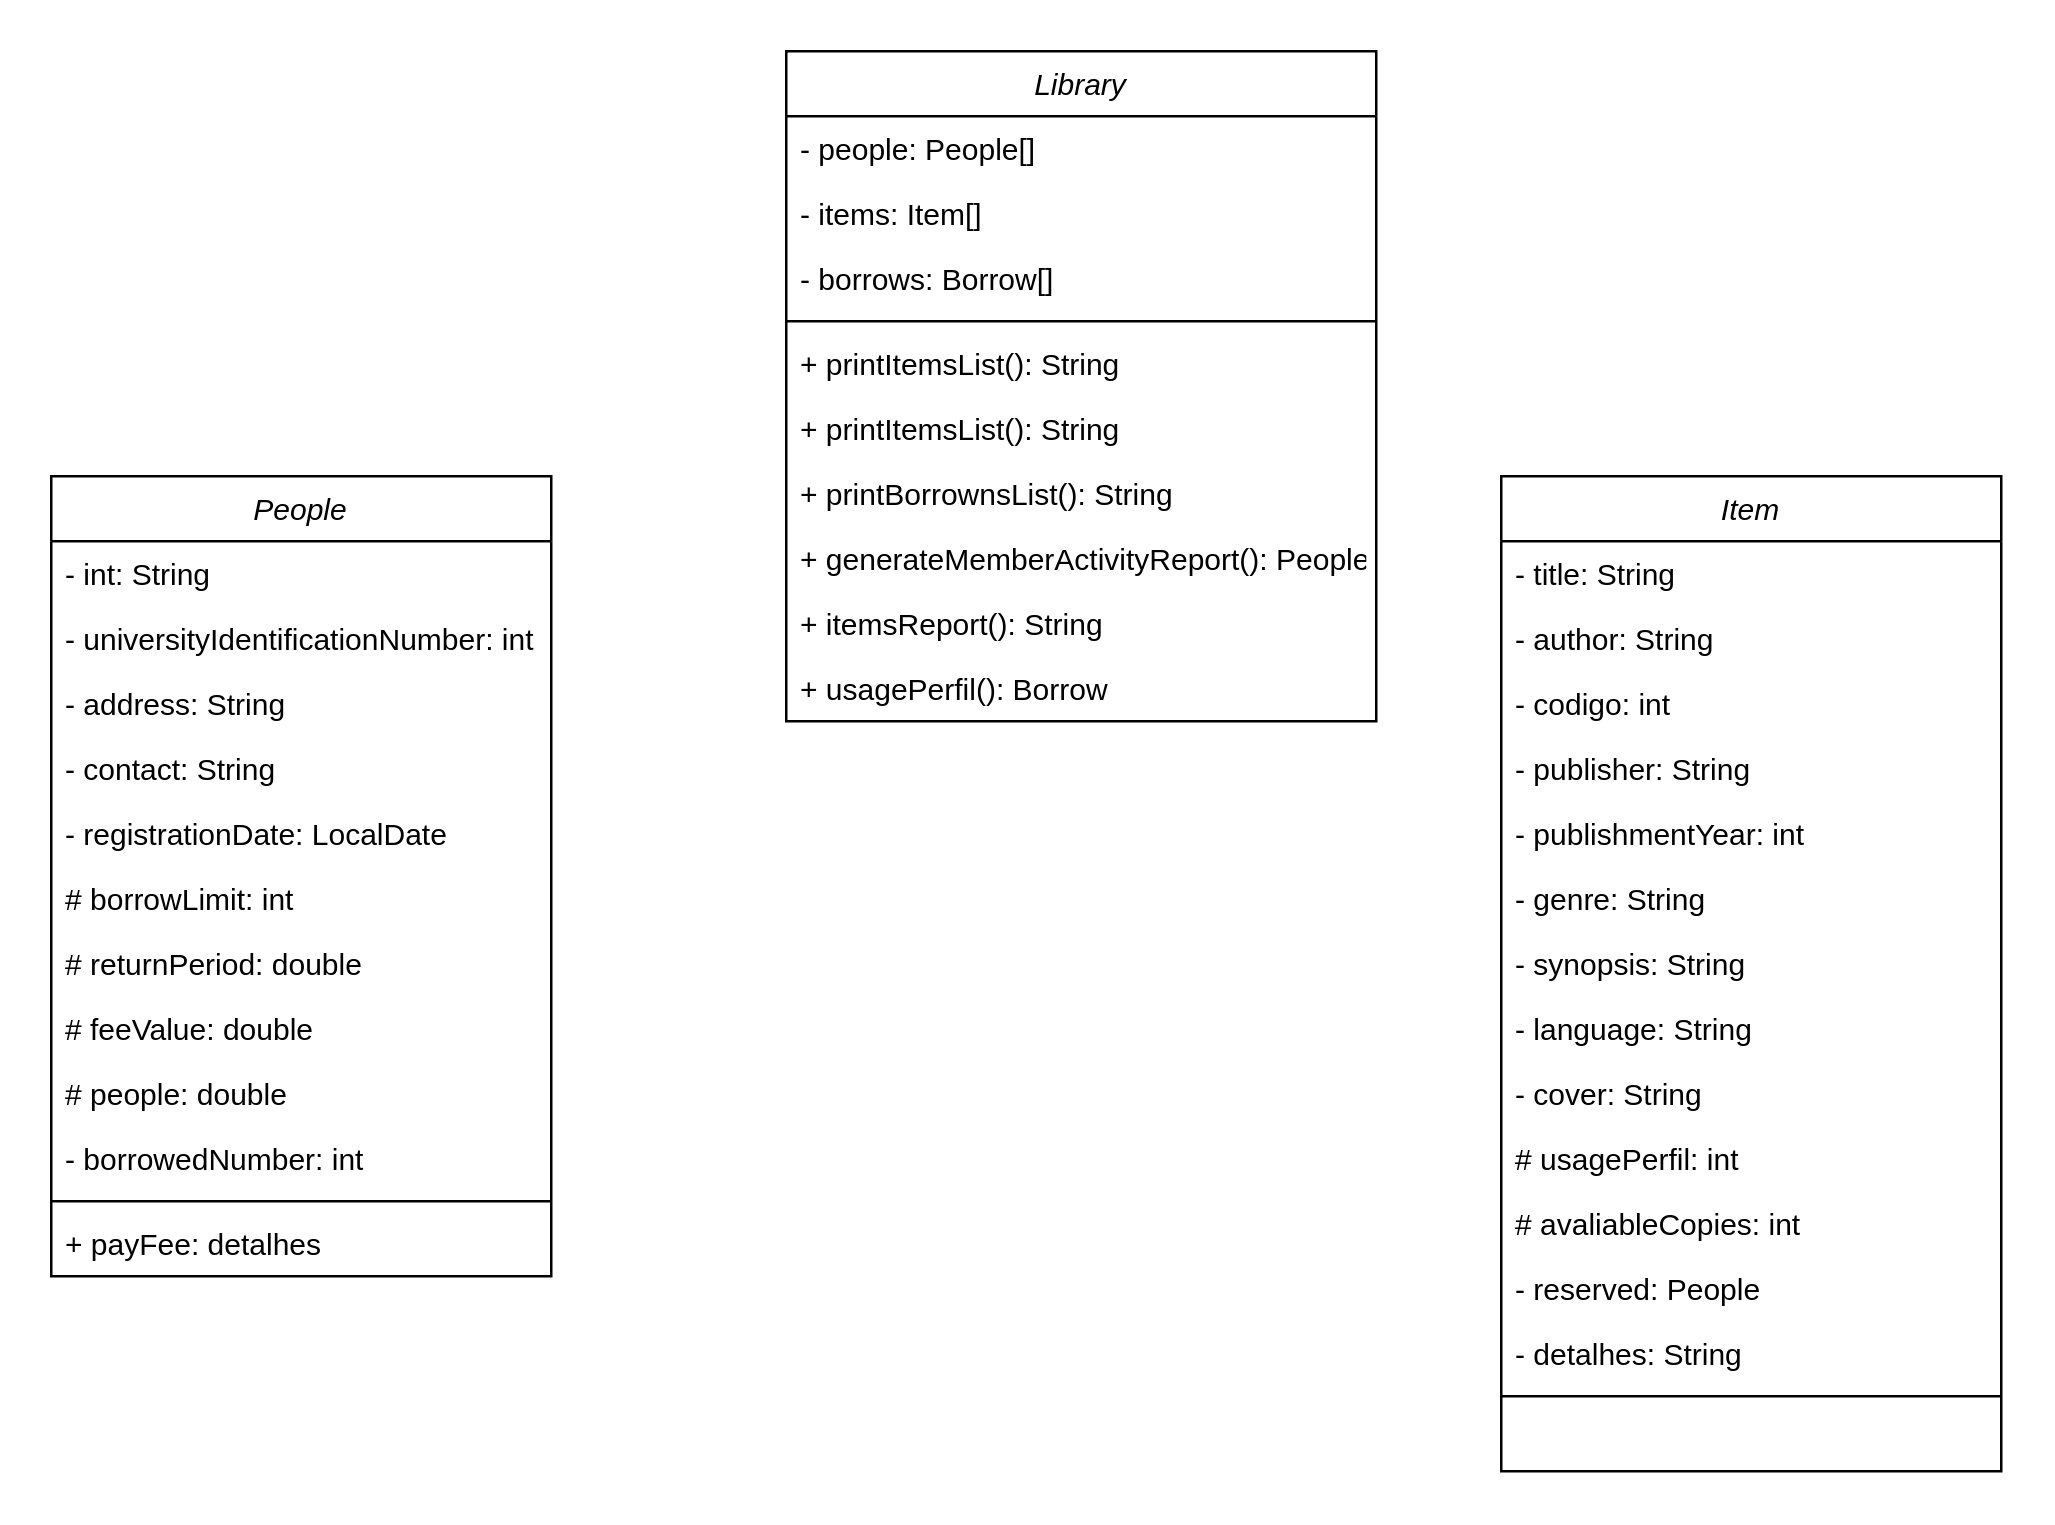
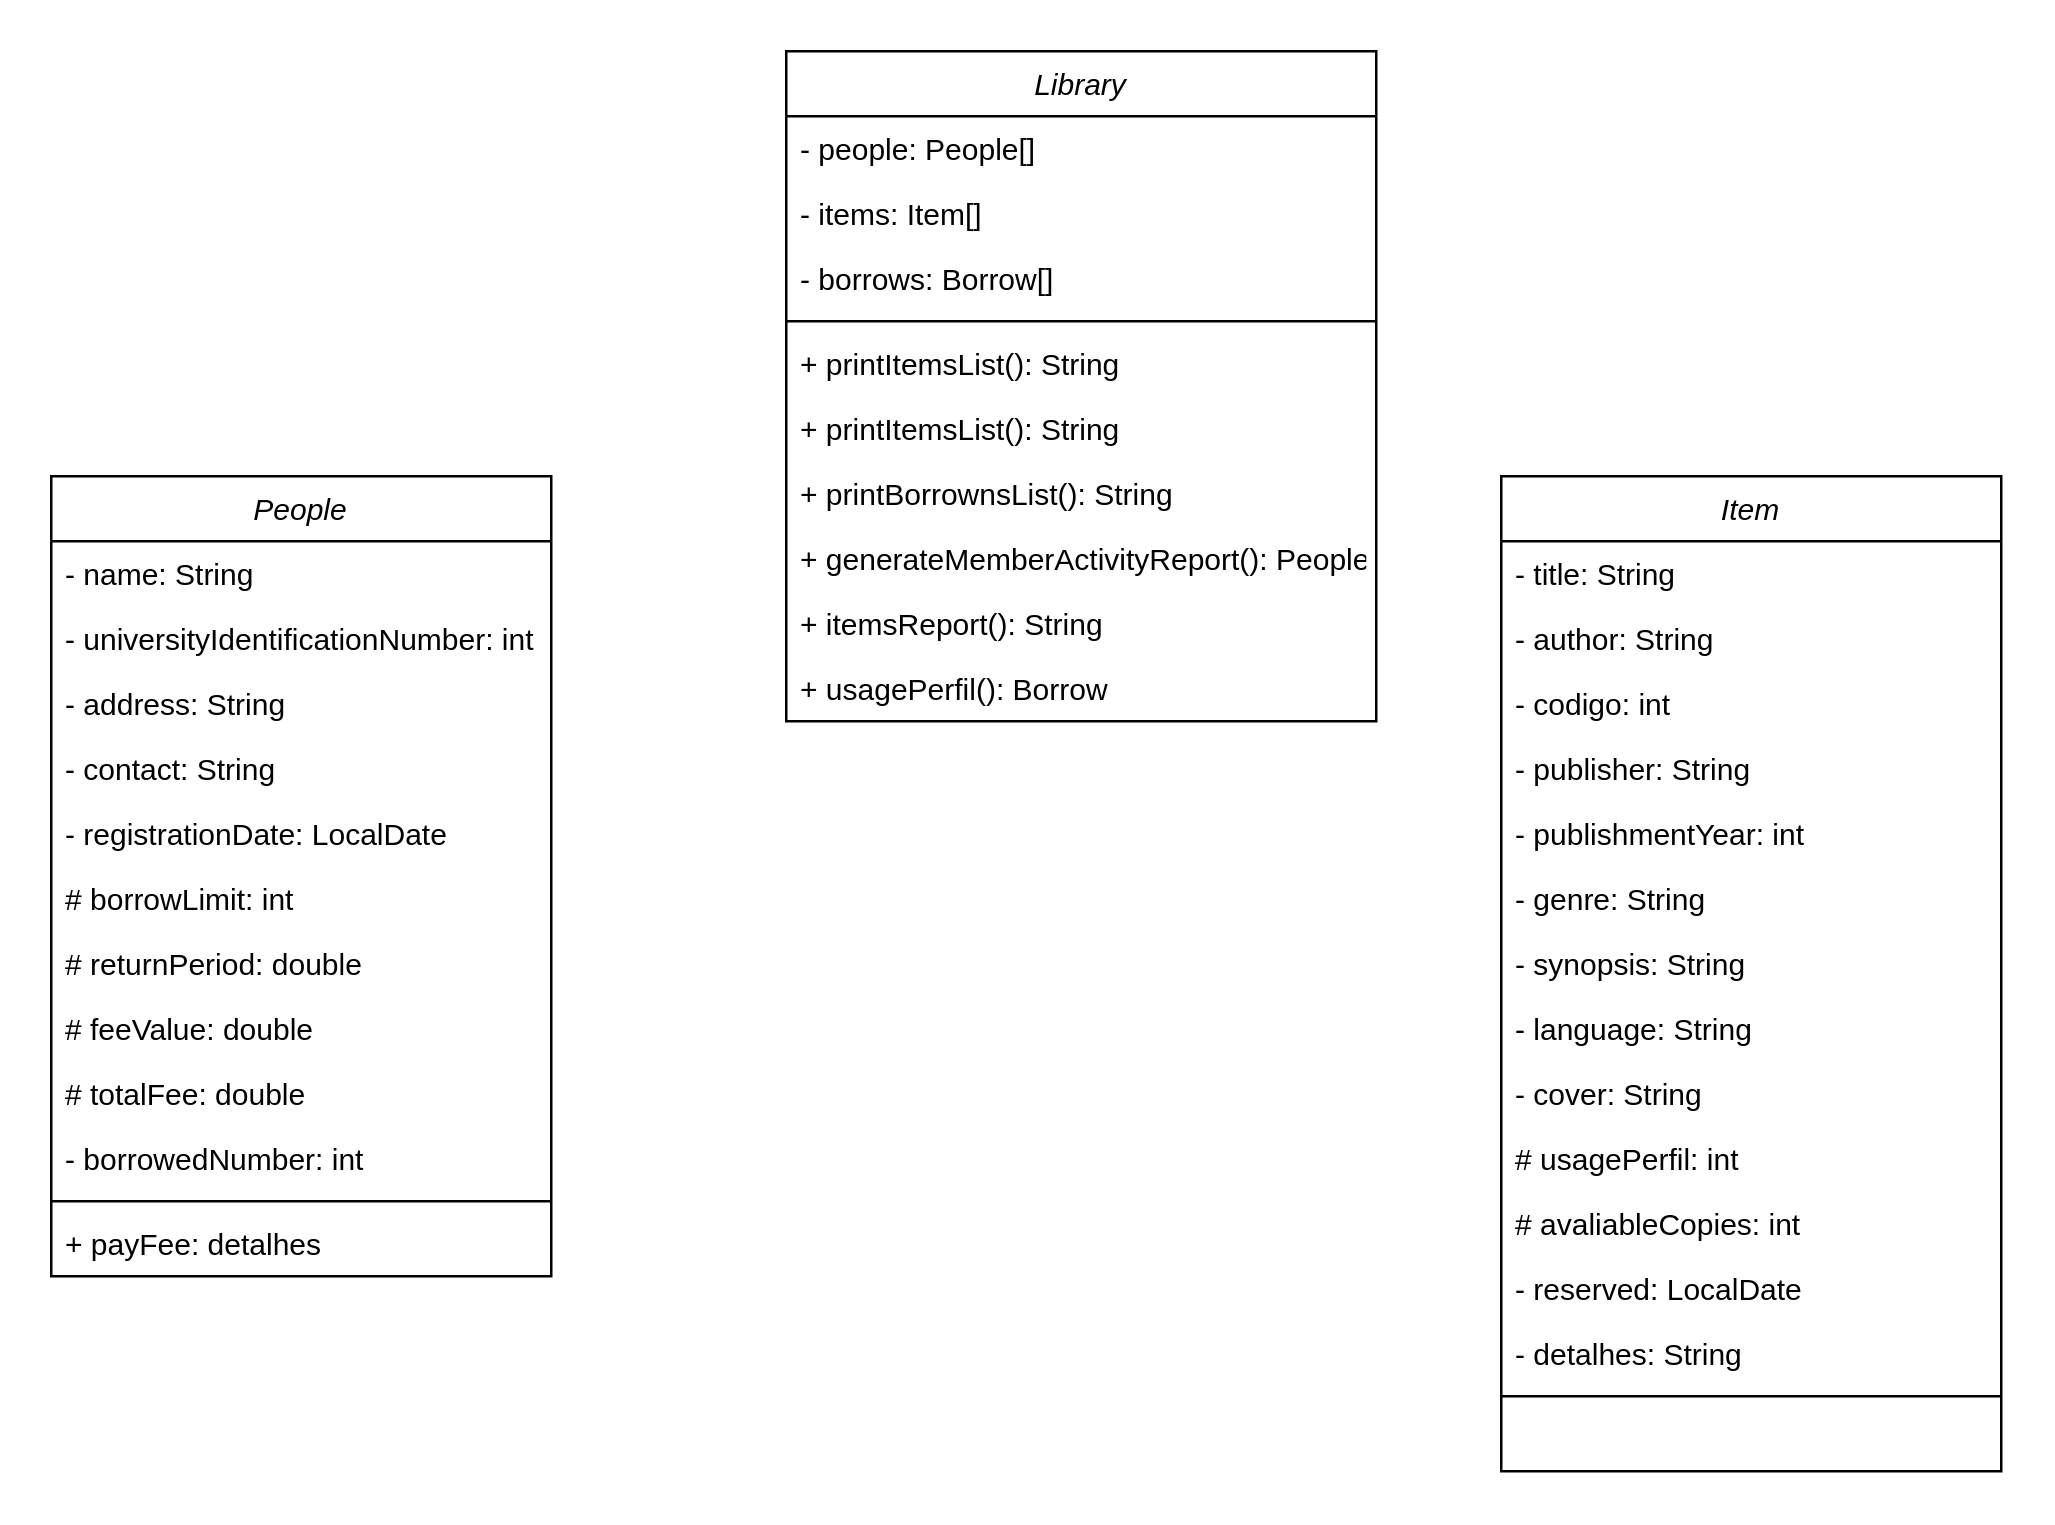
(155, 575) -> (167, 575)
(180, 1095) -> (197, 1095)
(1651, 1290) -> (1676, 1290)
